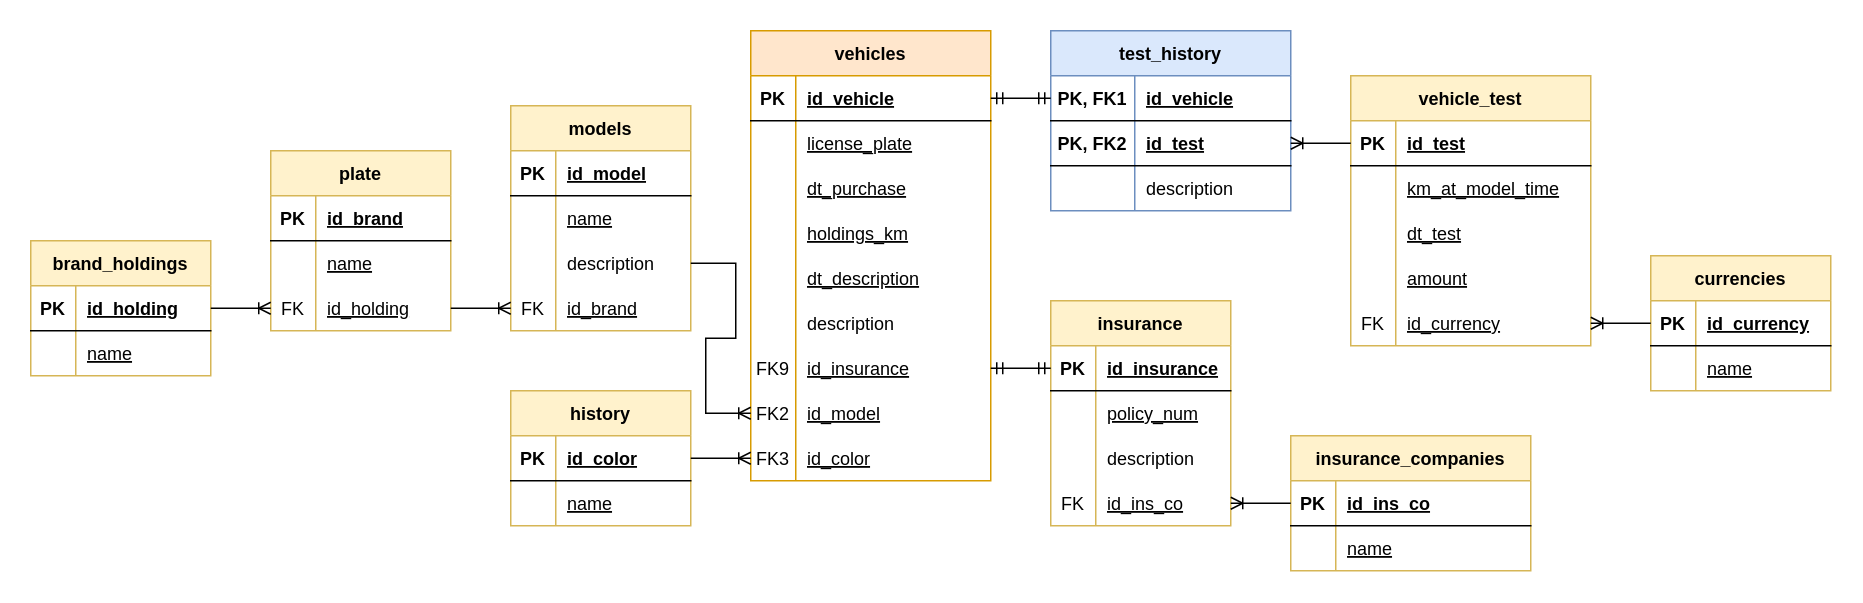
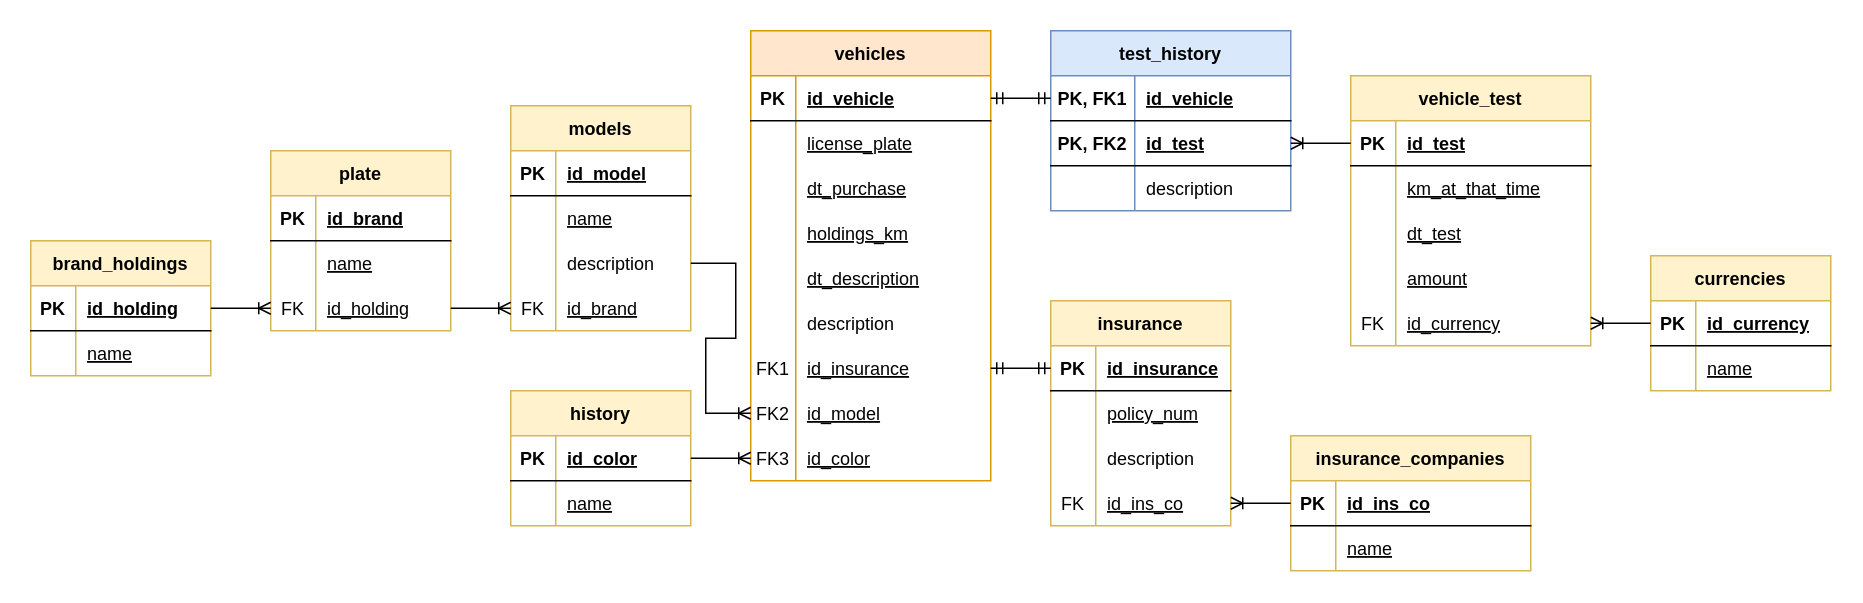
(1483, 189) -> (1480, 189)
(773, 369) -> (773, 369)
